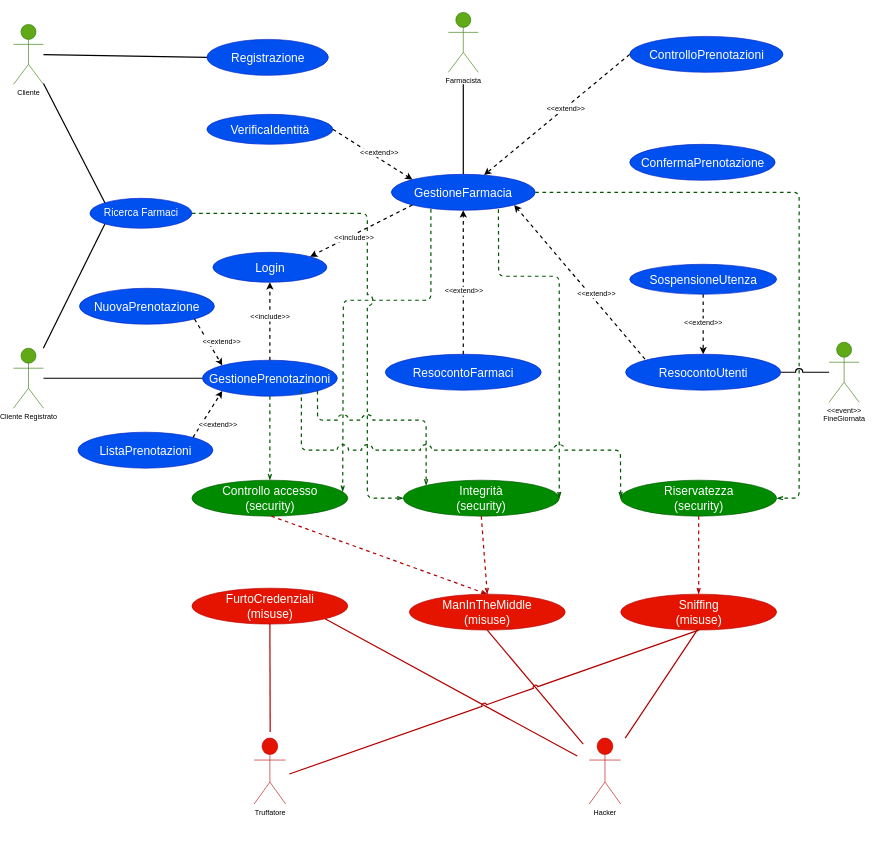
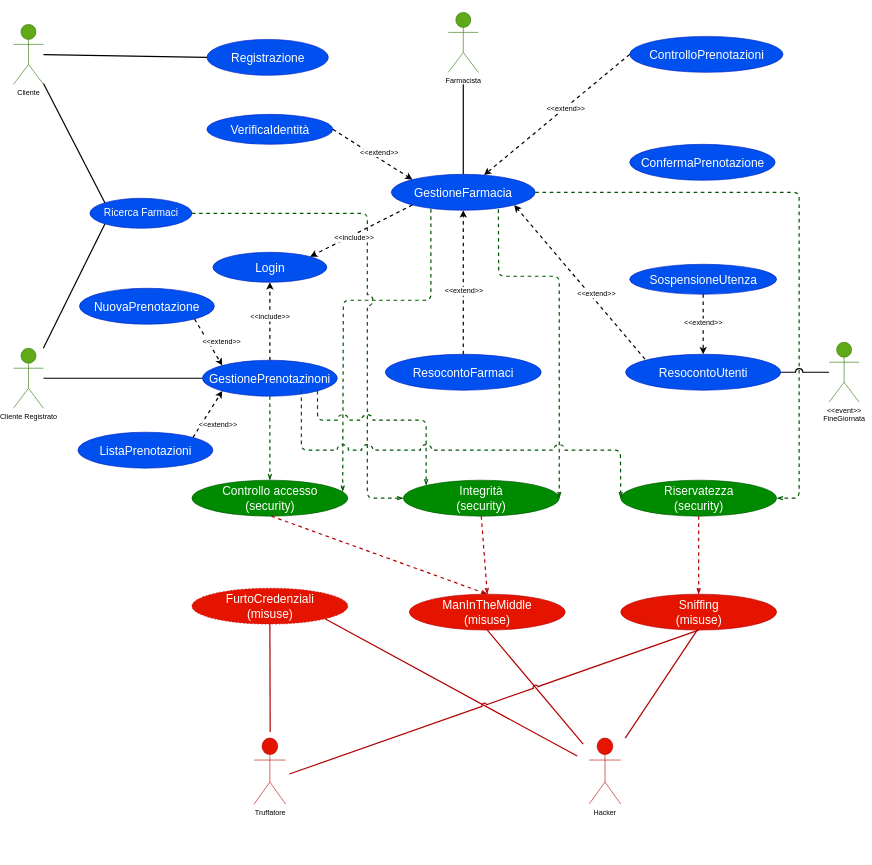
(270, 606) -> (270, 606)
